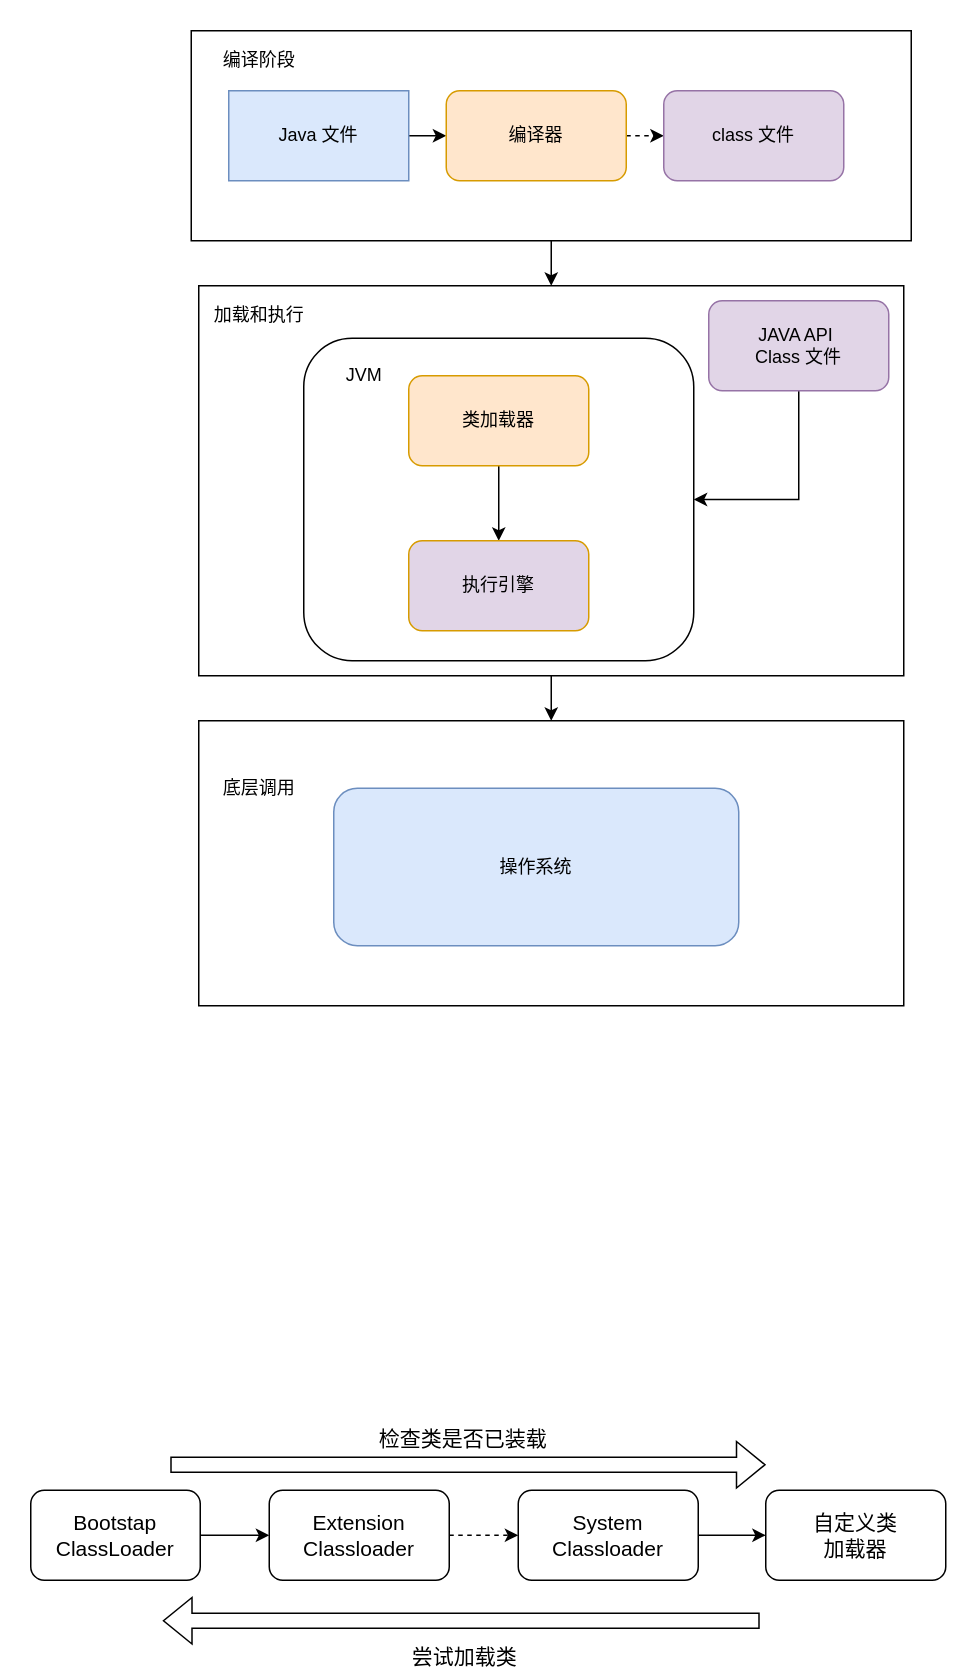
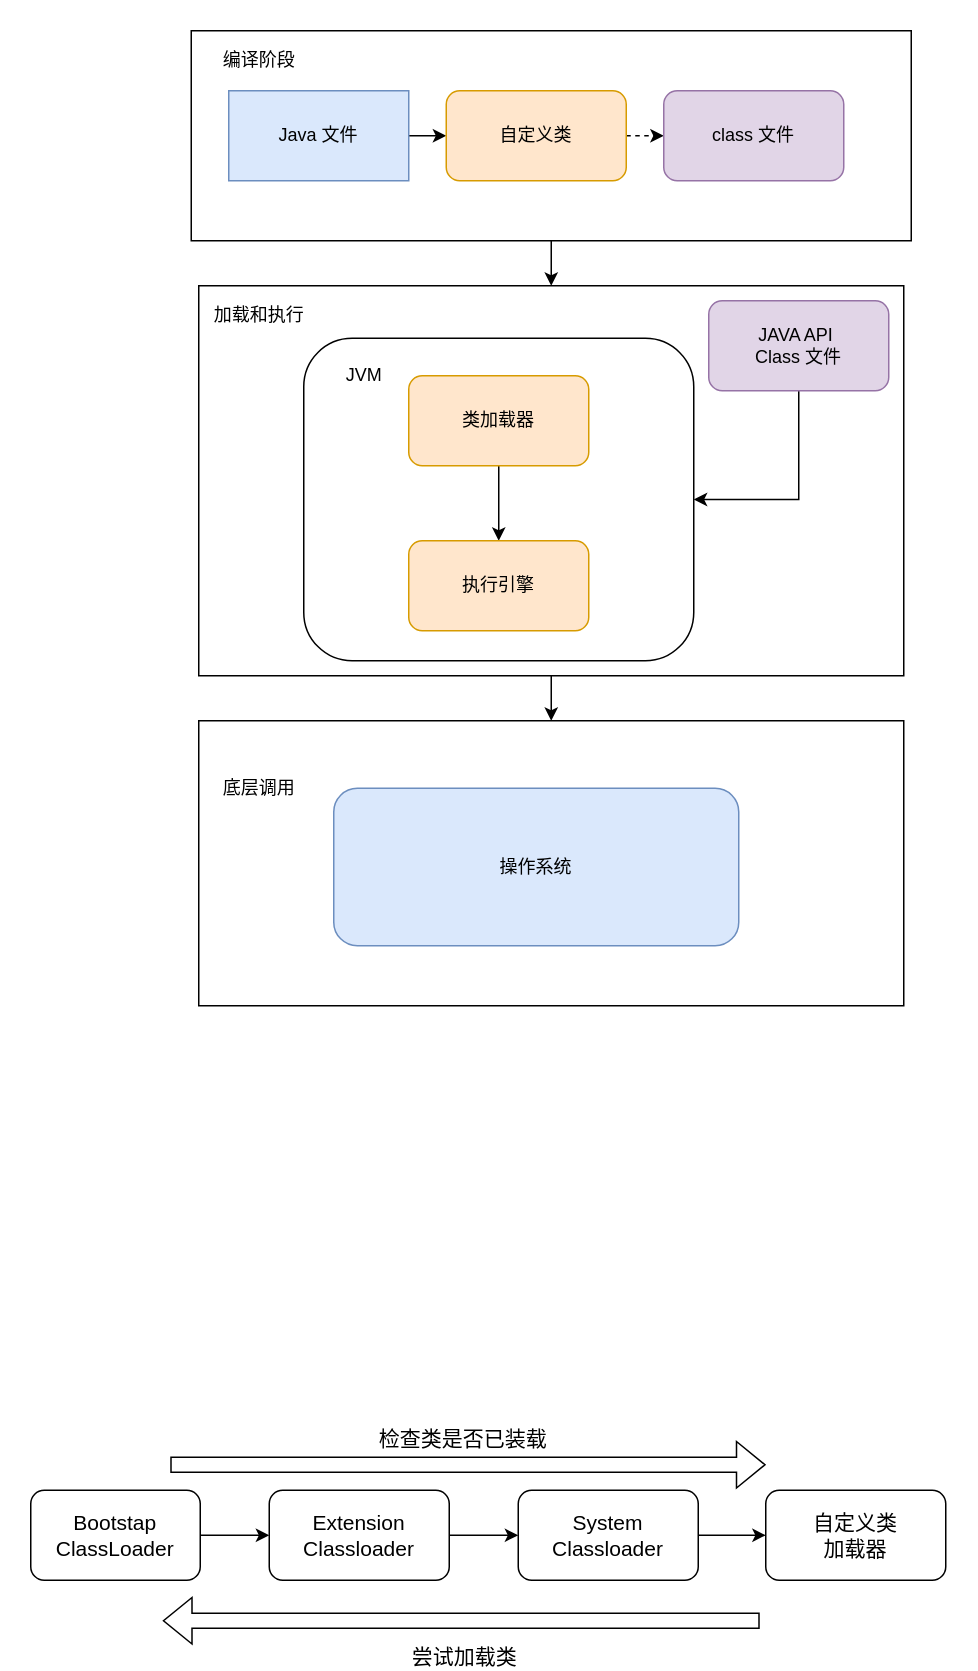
(536, 136) -> (536, 136)
(499, 586) -> (499, 586)
(477, 1535) -> (477, 1535)
